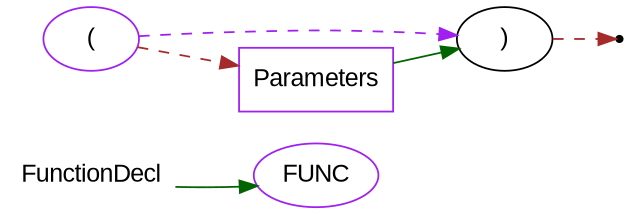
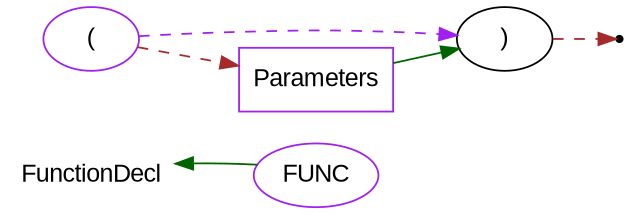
(207, 187) -> (225, 164)
